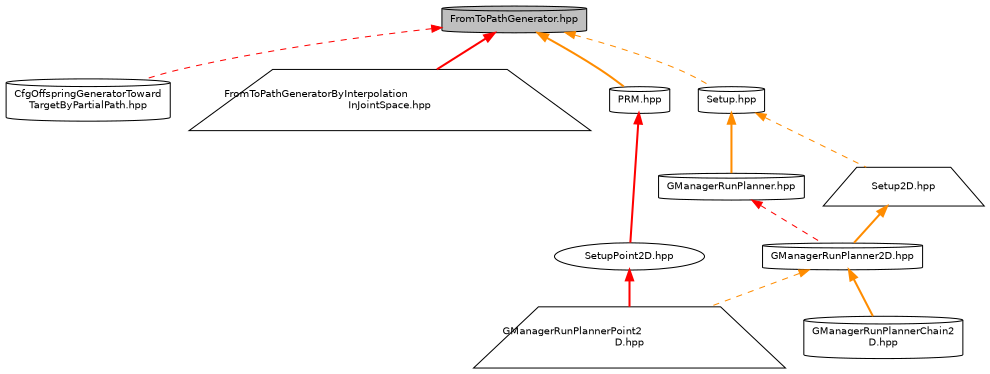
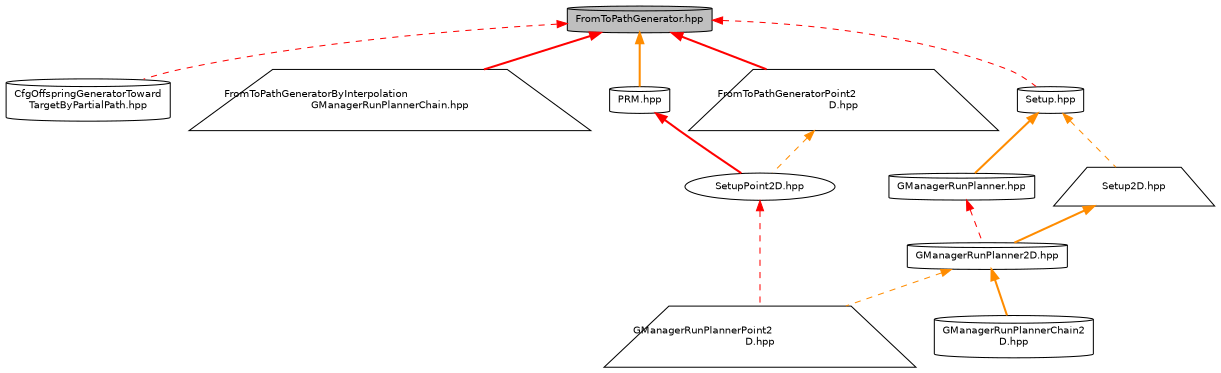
(645, 57) -> (884, 37)
(390, 100) -> (390, 100)
none -> (844, 100)
(630, 294) -> (760, 258)
